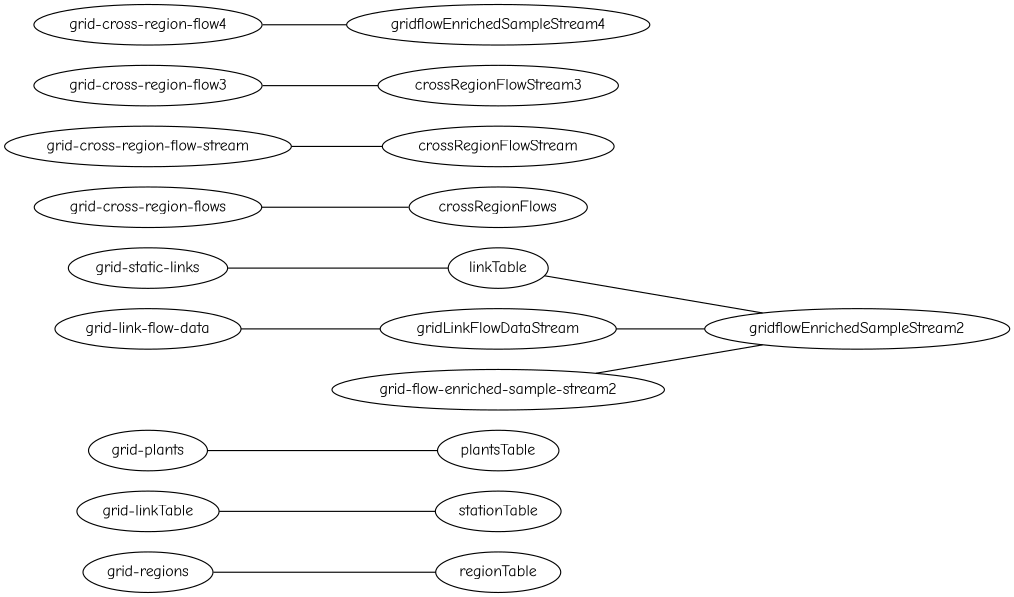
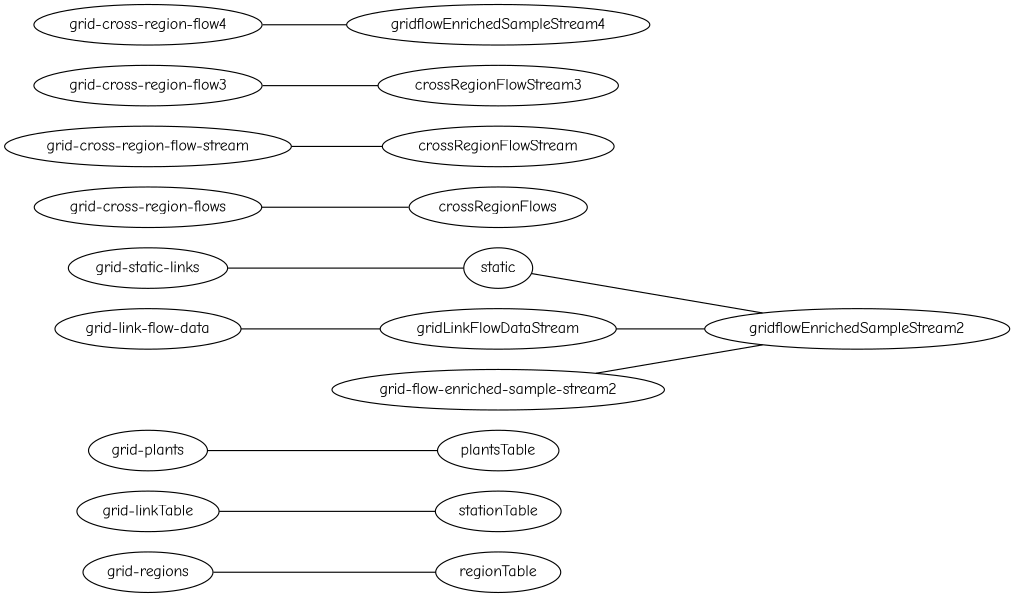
(498, 268) -> (498, 268)
